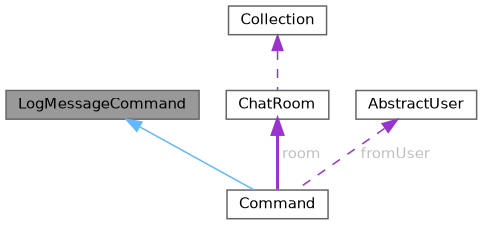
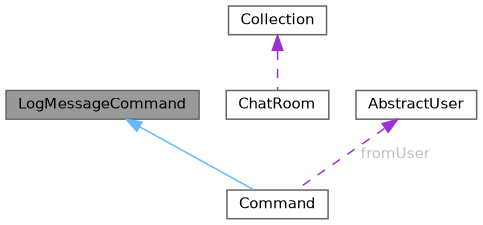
(278, 162) -> none
